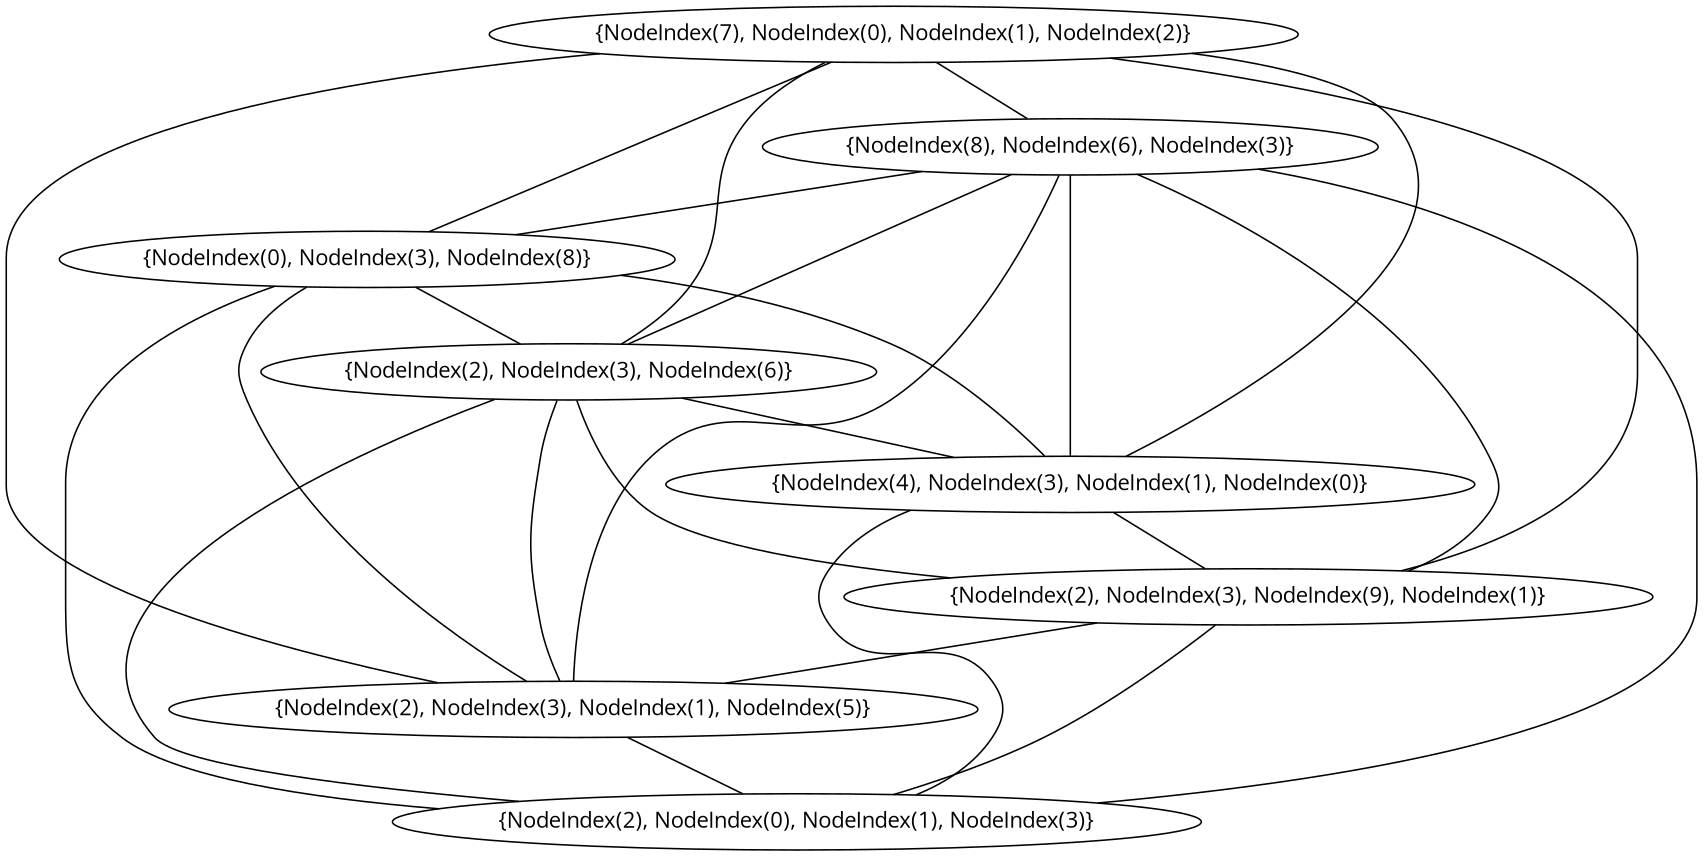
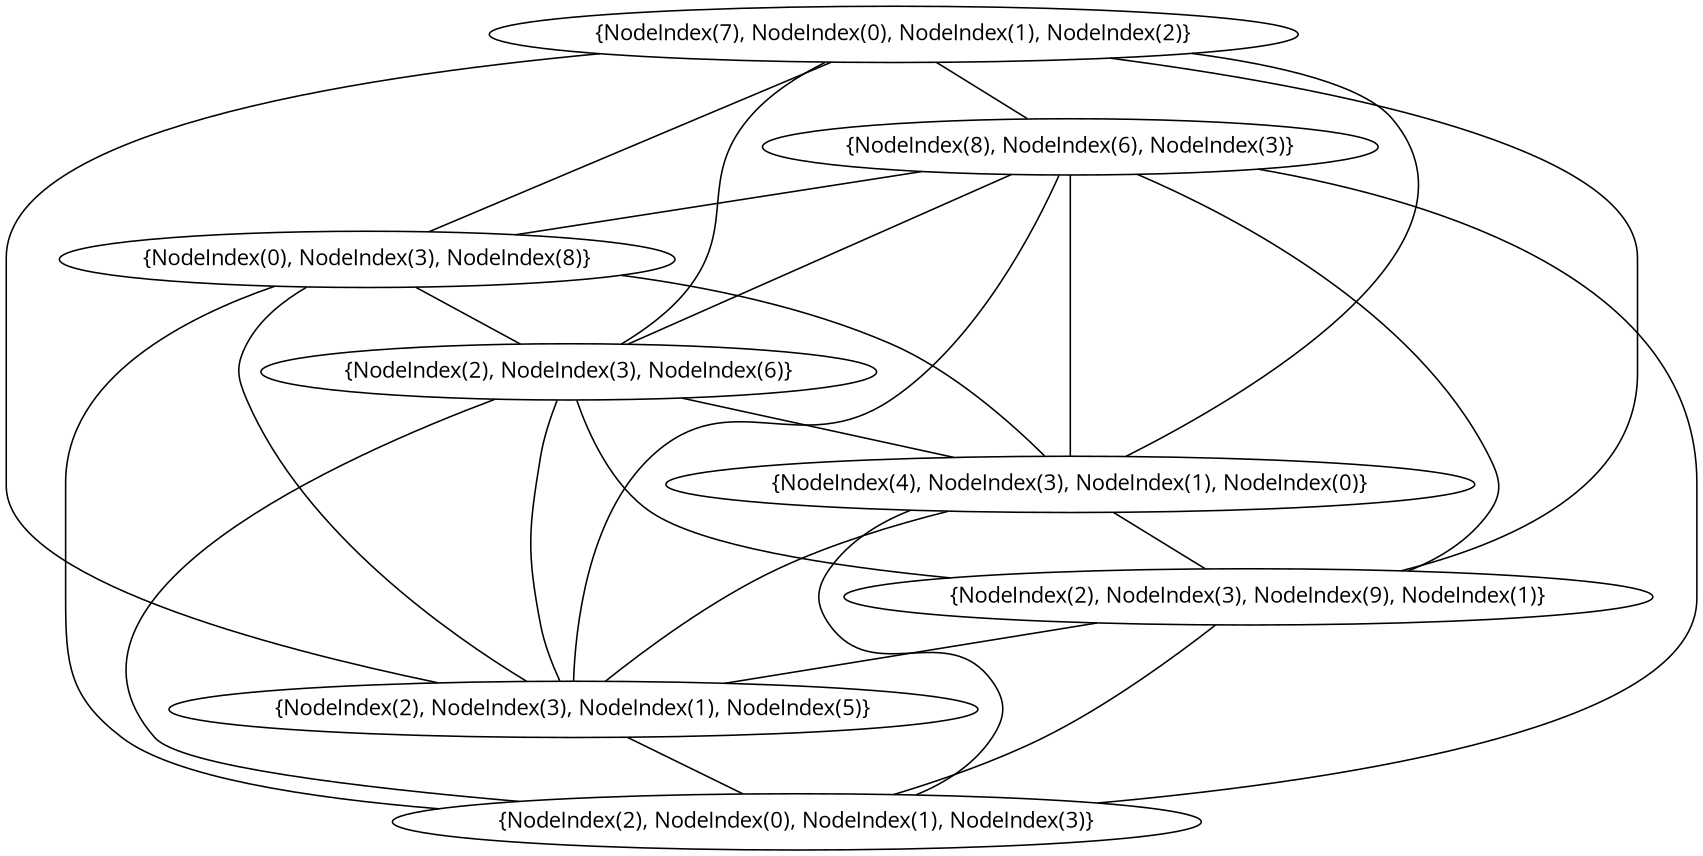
none -> (766, 575)
